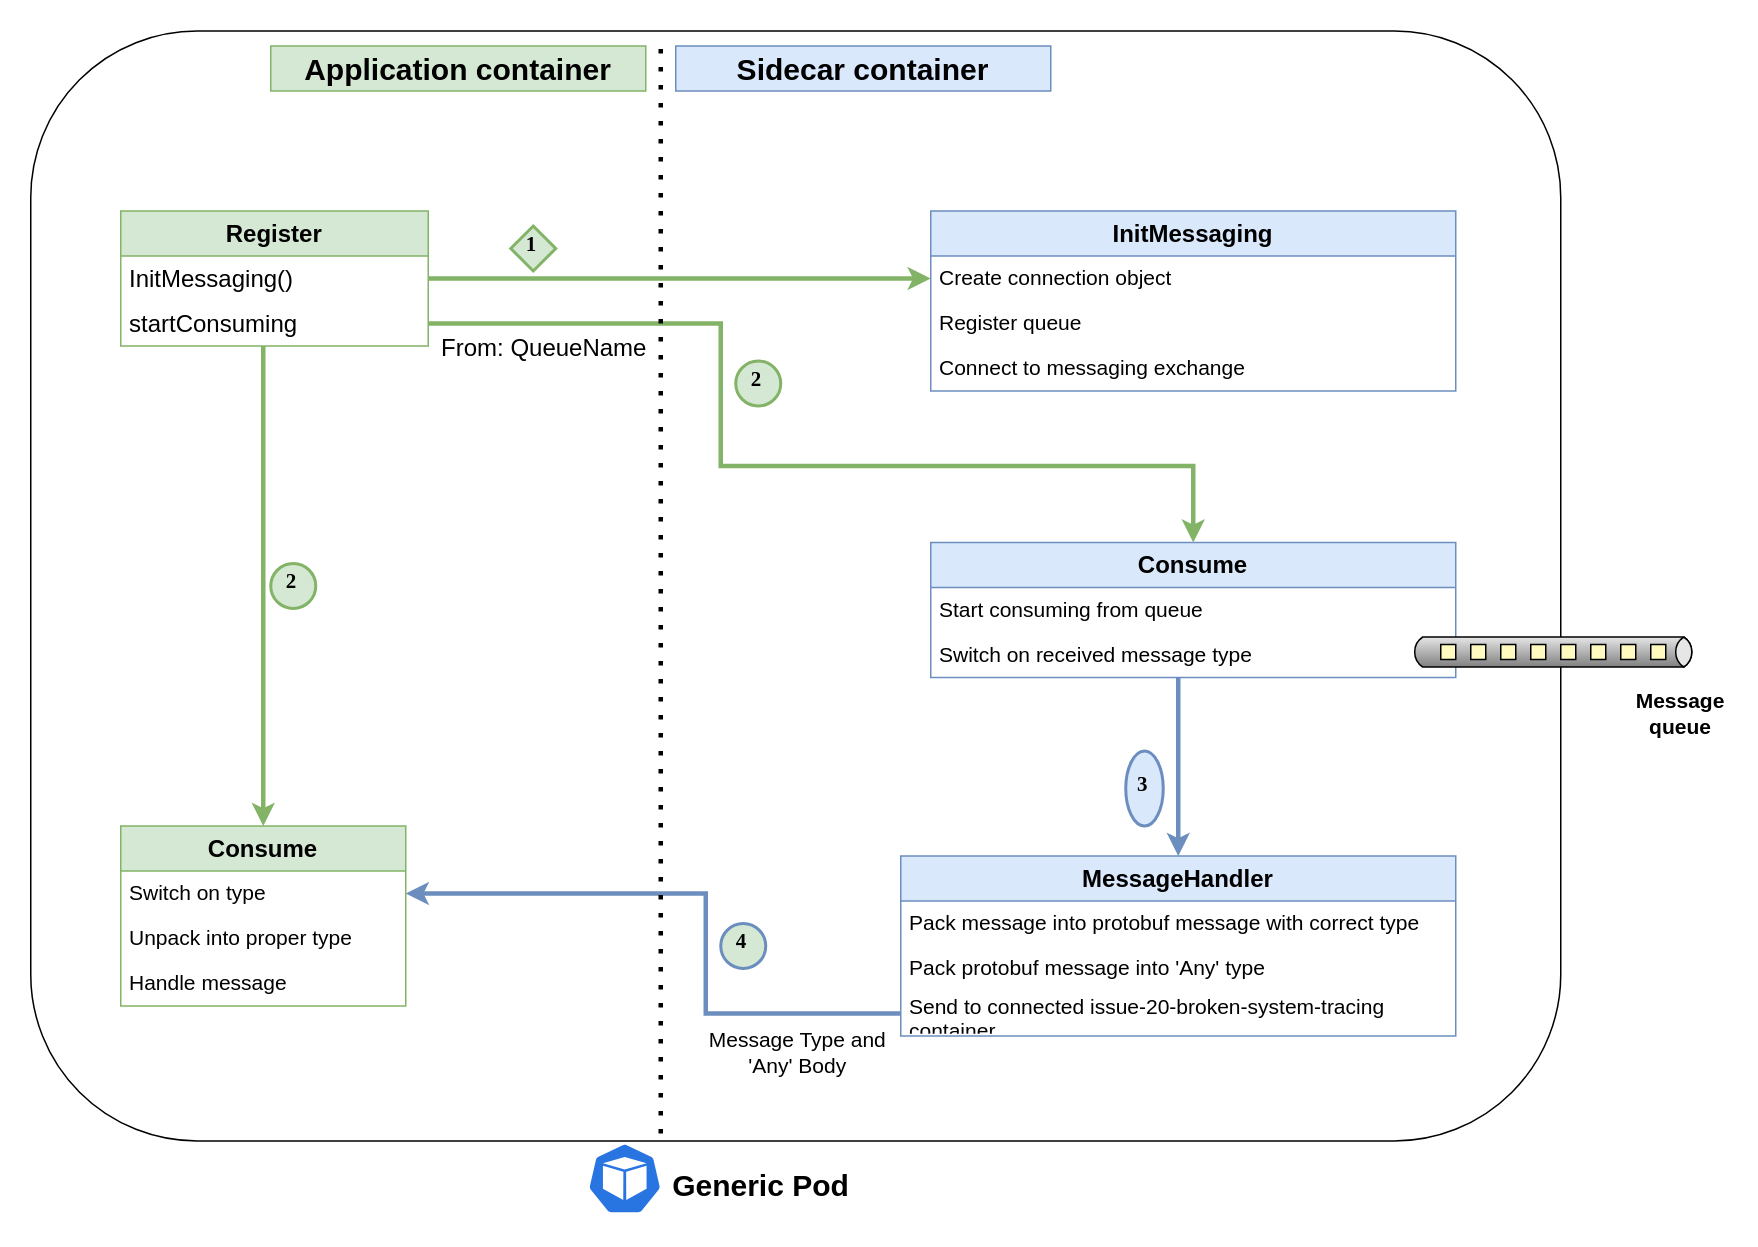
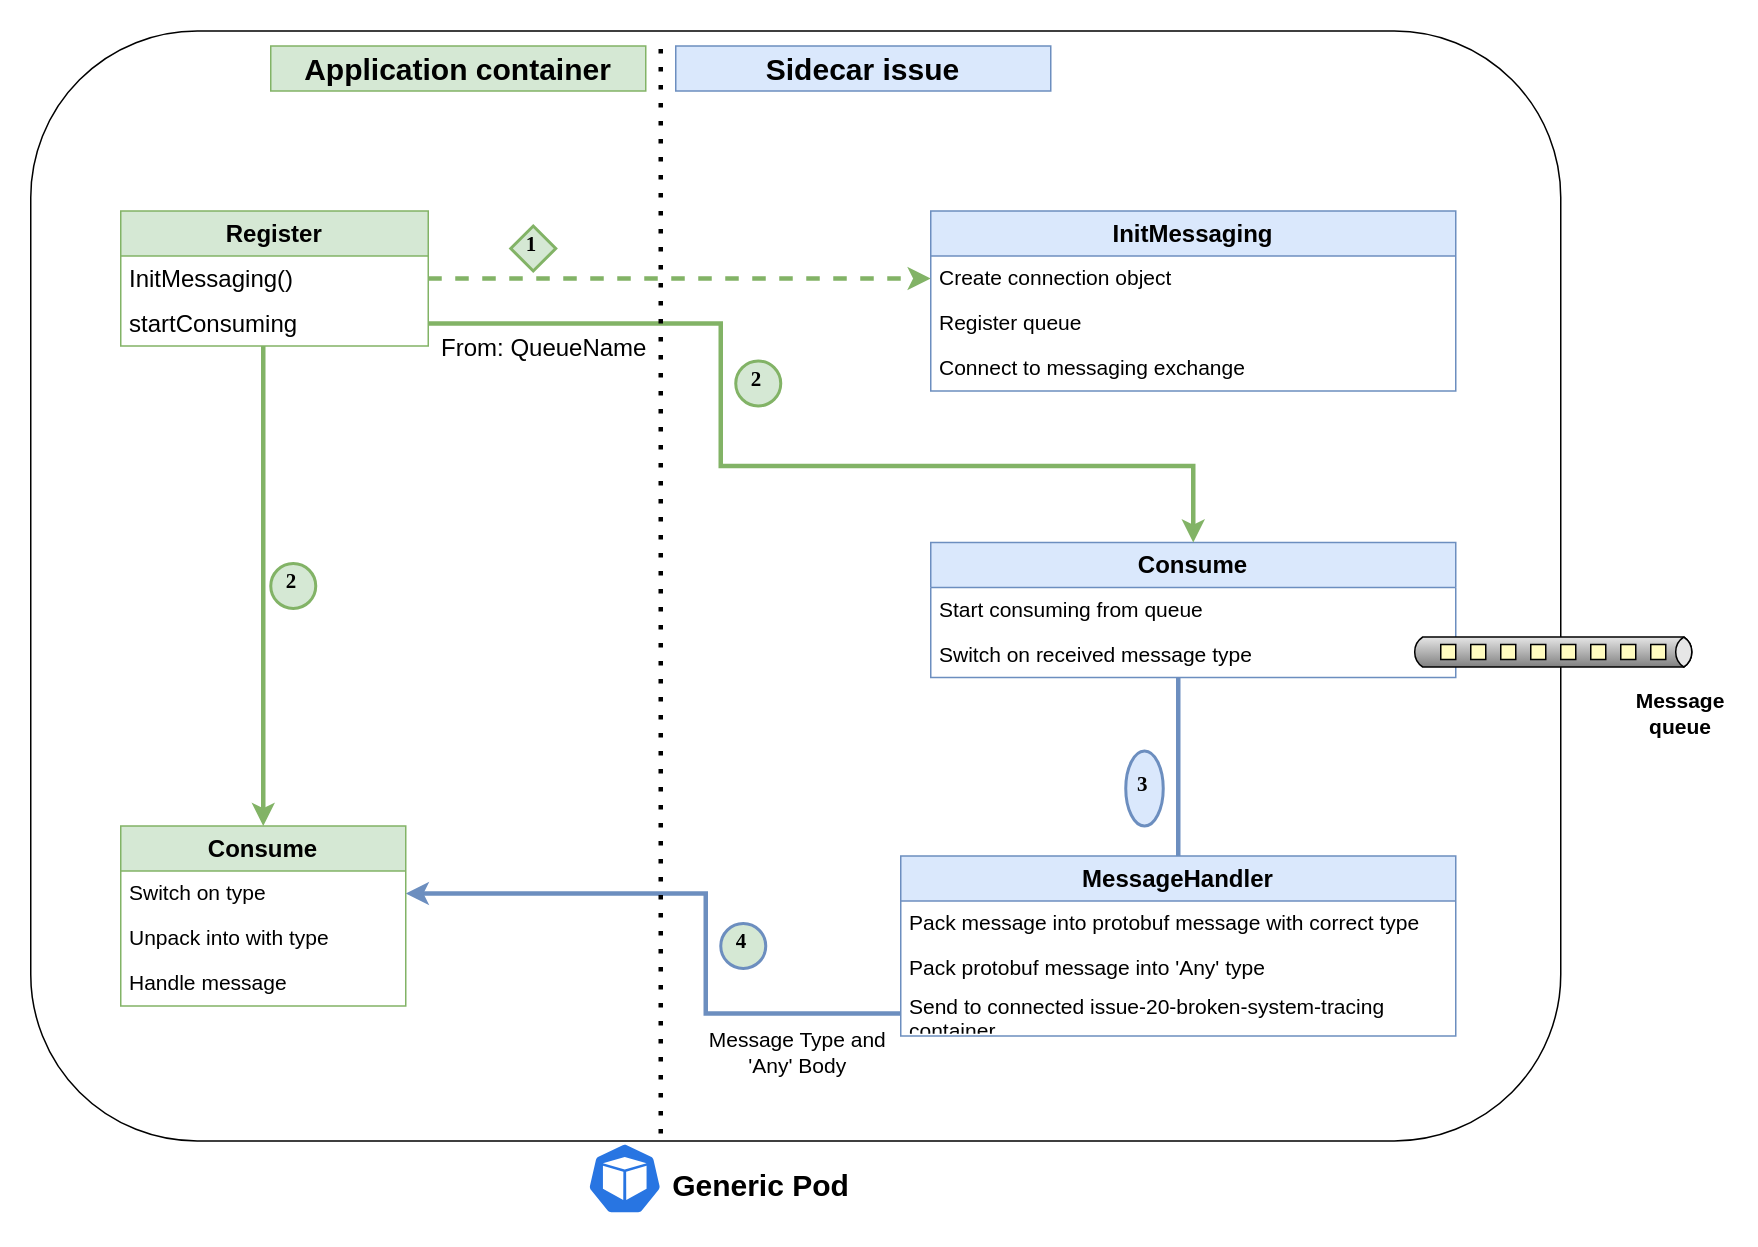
(863, 68) -> (863, 68)
(448, 278) -> (448, 278)
(1178, 838) -> (1178, 853)
(254, 938) -> (240, 938)
